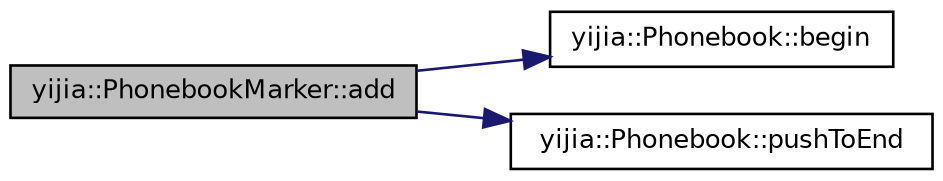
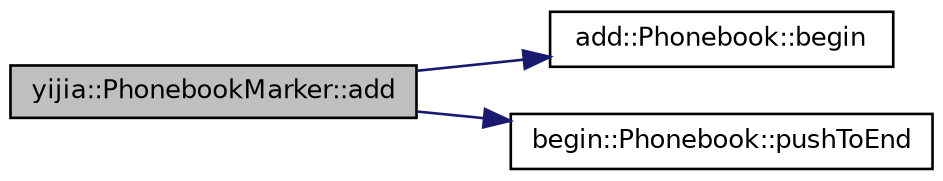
(722, 39) -> (722, 39)
(722, 141) -> (722, 141)
